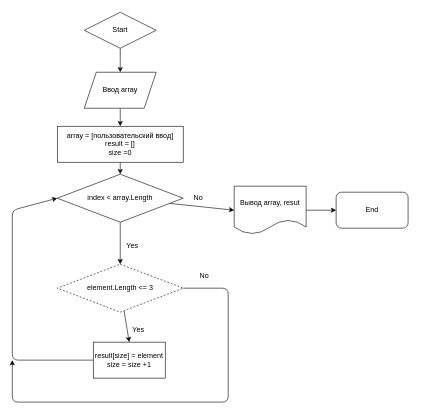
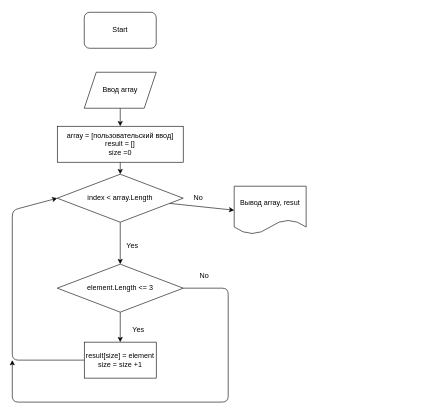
(120, 30) -> (120, 30)
(120, 66) -> none
(330, 210) -> none
(372, 210) -> none
(120, 288) -> (120, 288)
(129, 360) -> (120, 360)
